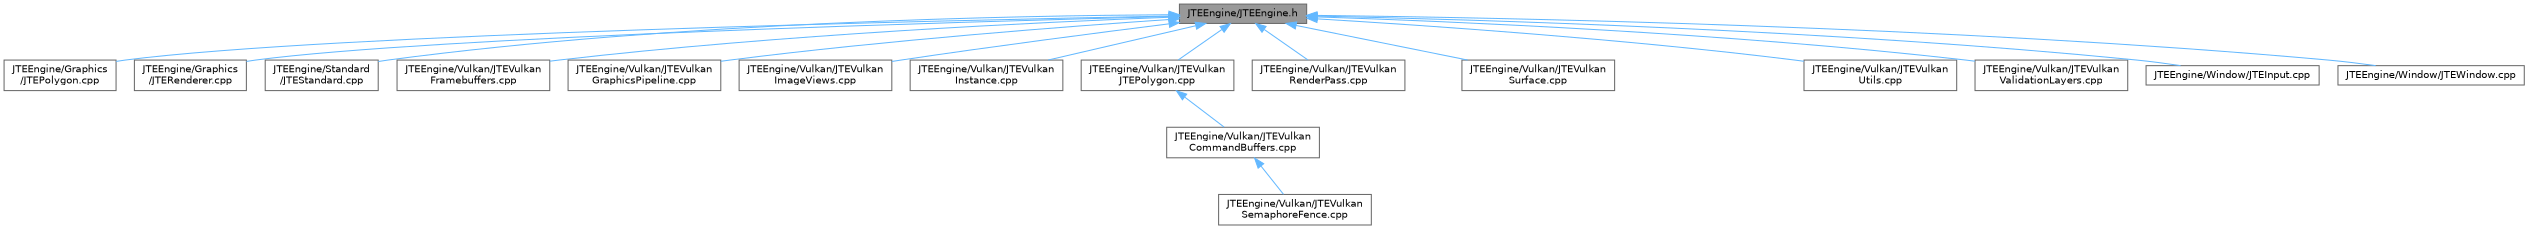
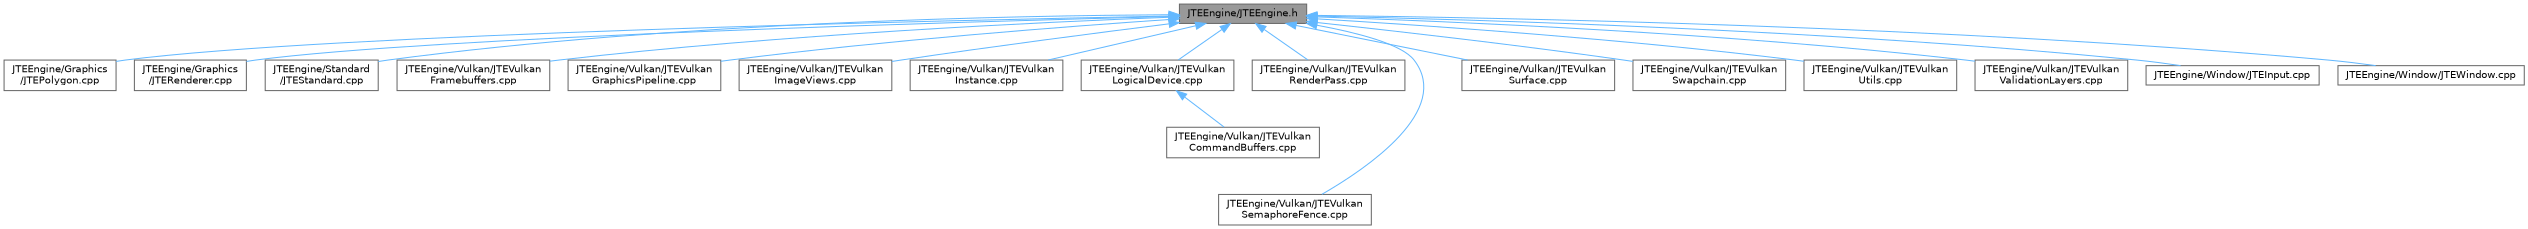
(1158, 75) -> (1158, 75)
none -> (1709, 75)
(1272, 180) -> (1422, 97)
